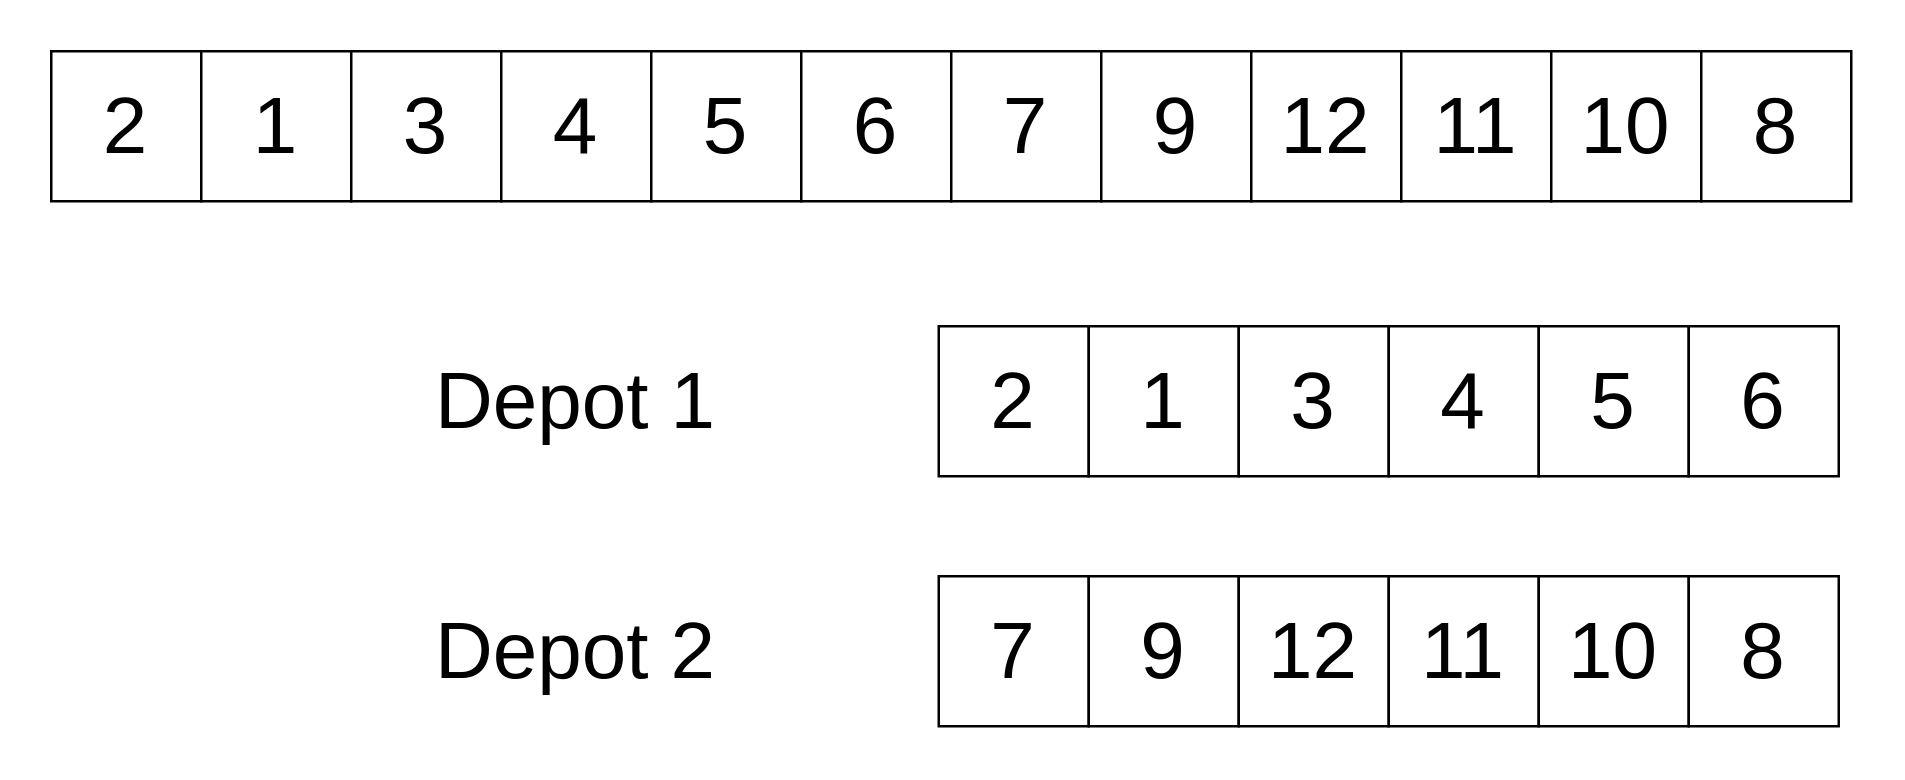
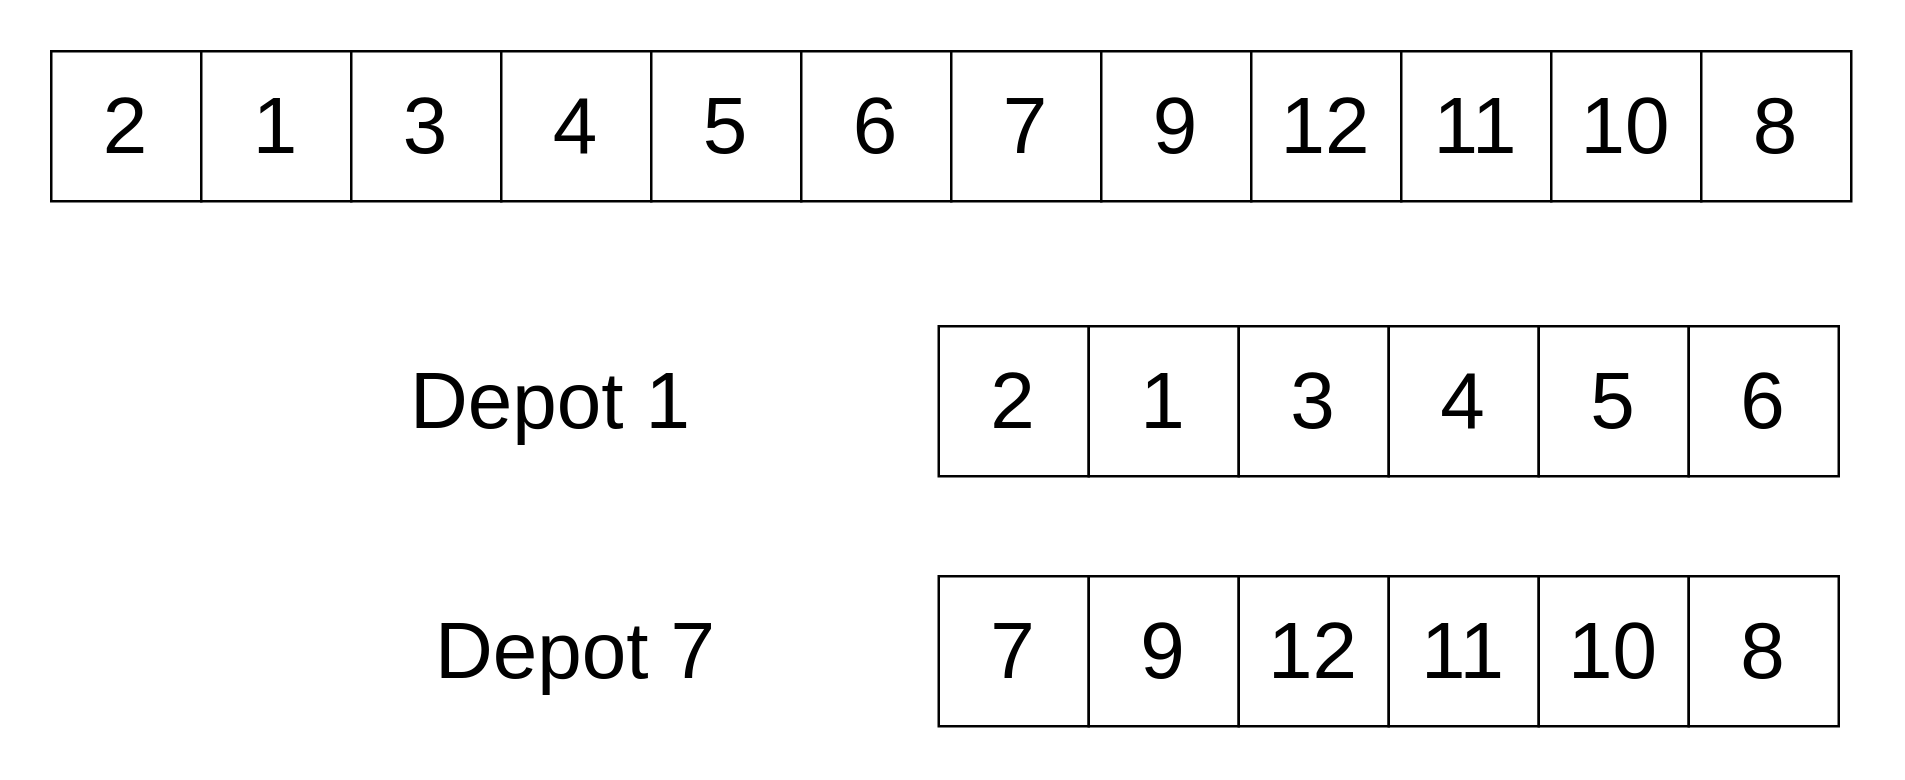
(576, 401) -> (551, 401)
(576, 651) -> (576, 651)
